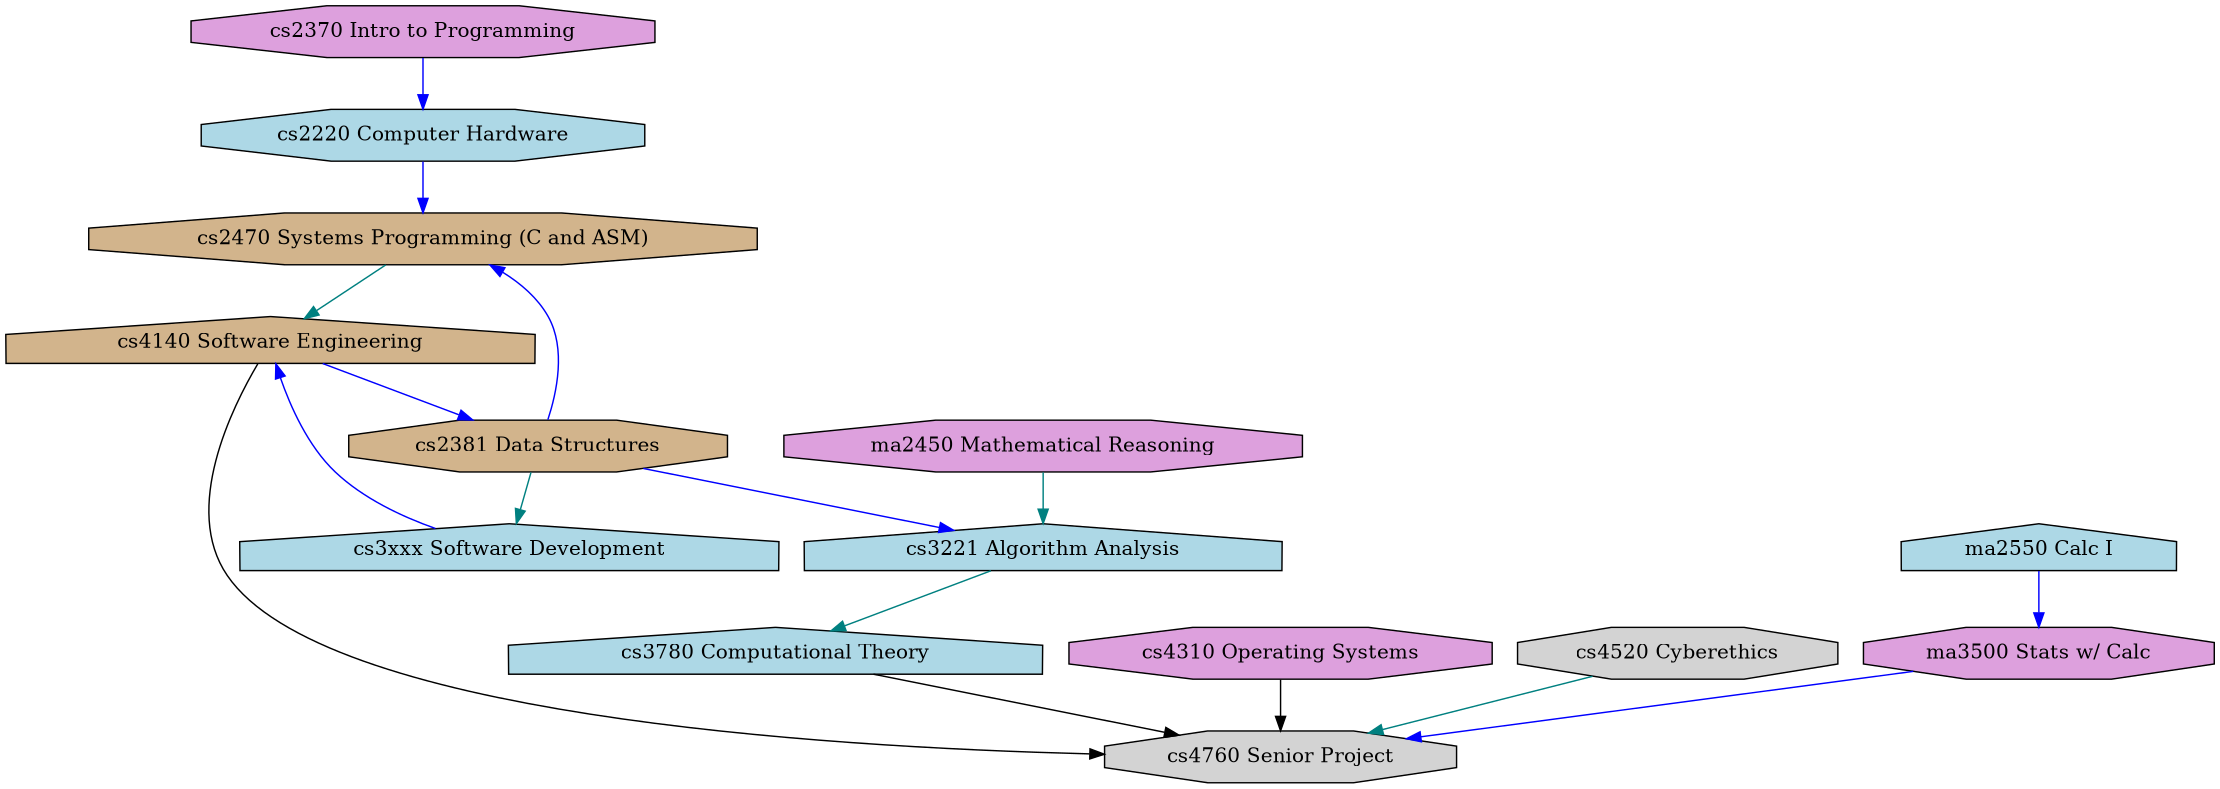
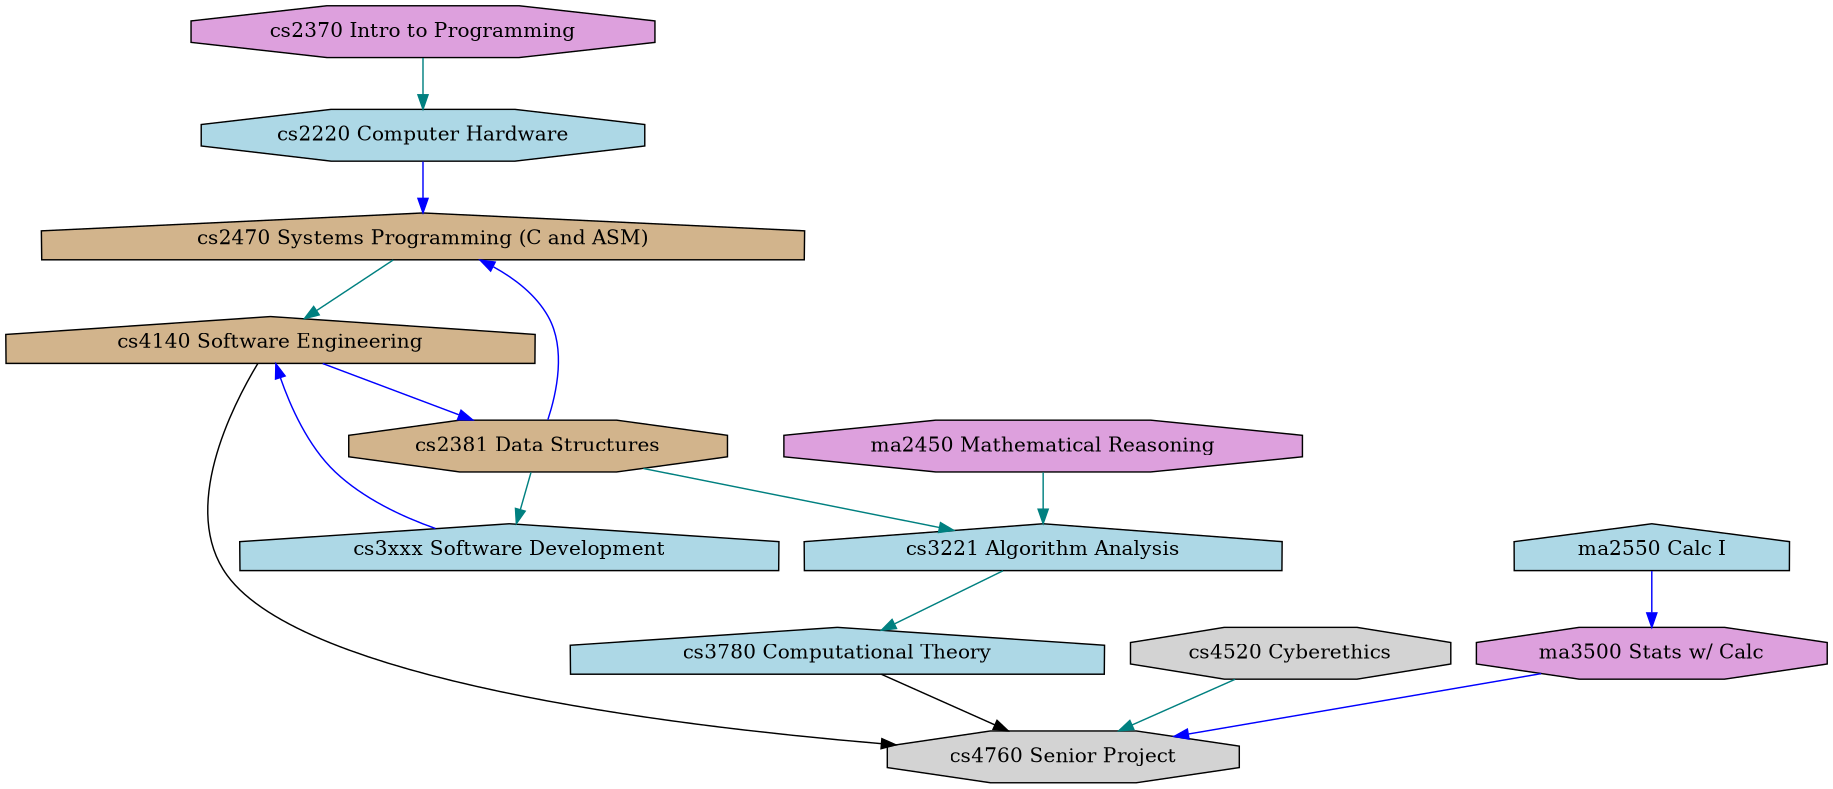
(423, 76) -> (423, 76)
(423, 239) -> (423, 239)
(791, 498) -> (791, 498)
(1281, 653) -> none
